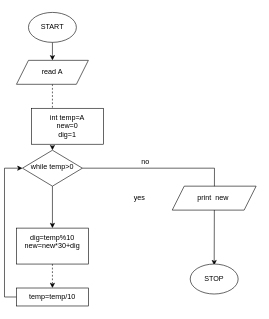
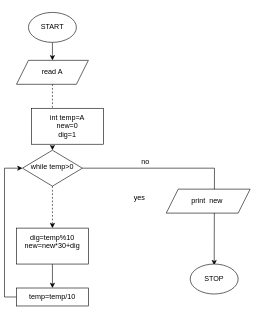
(215, 198) -> (209, 201)
(53, 204) -> (53, 204)
(53, 273) -> (53, 273)
